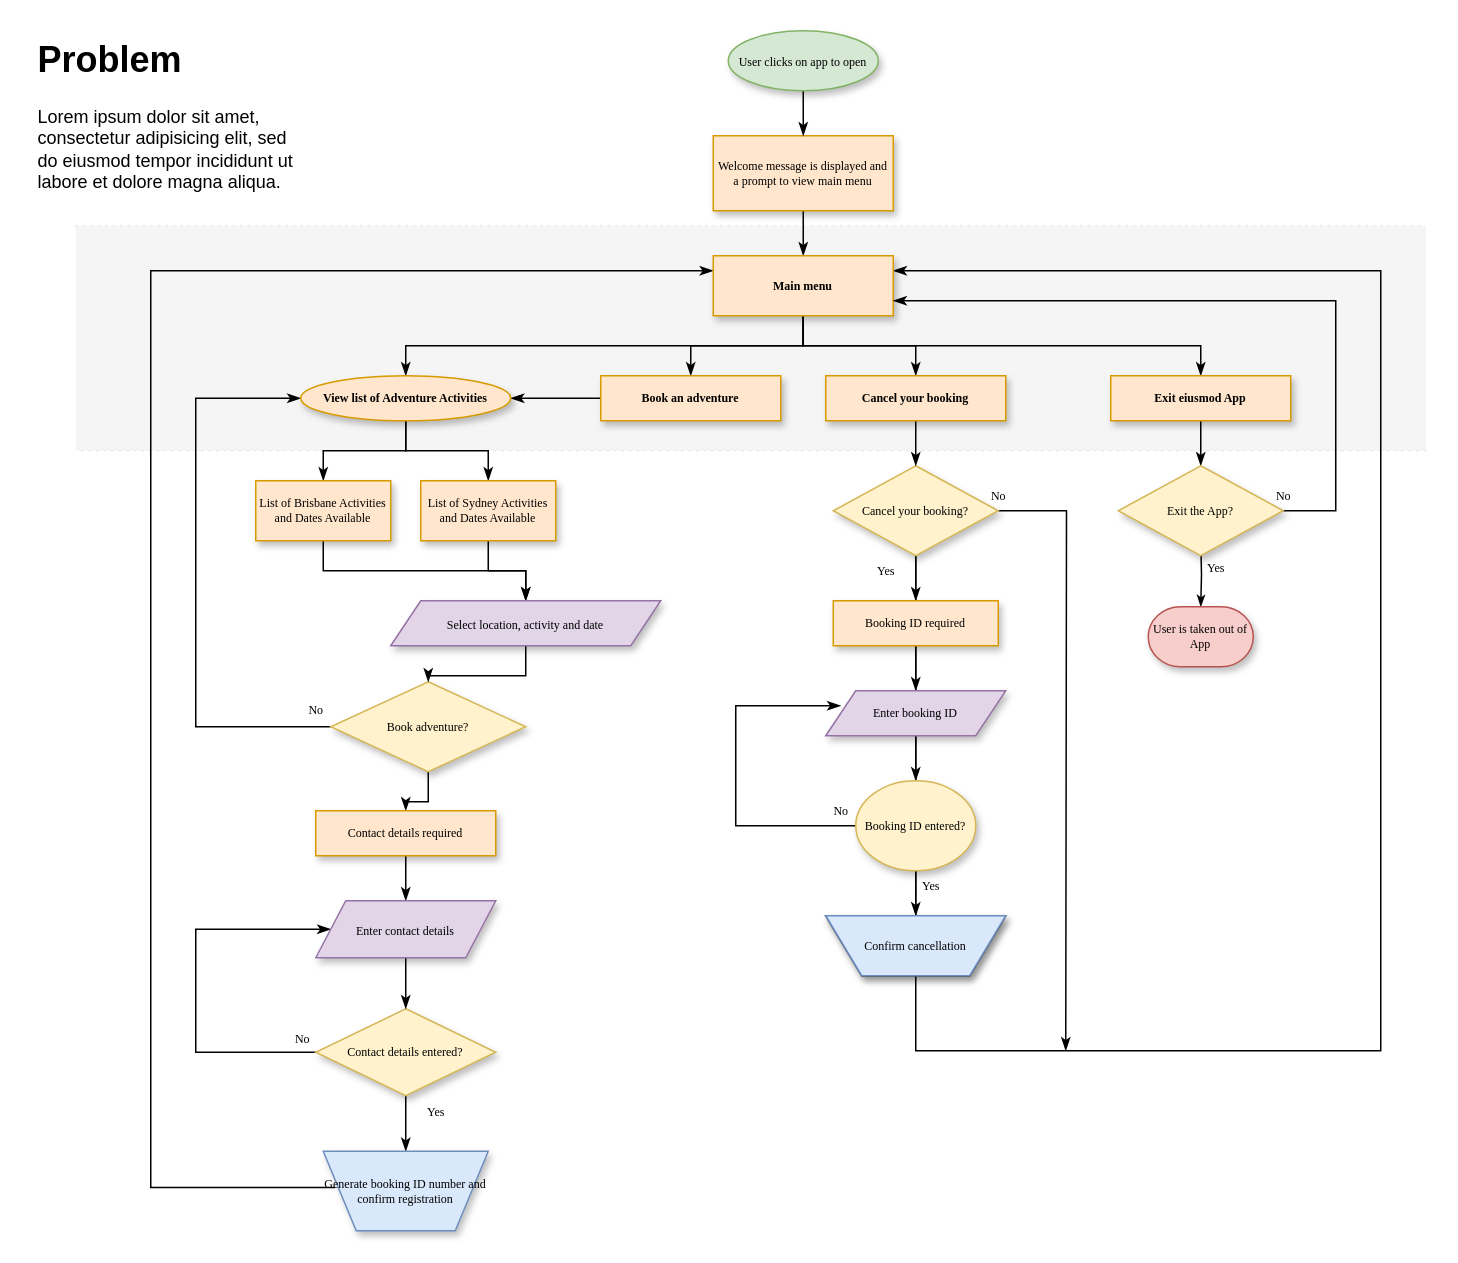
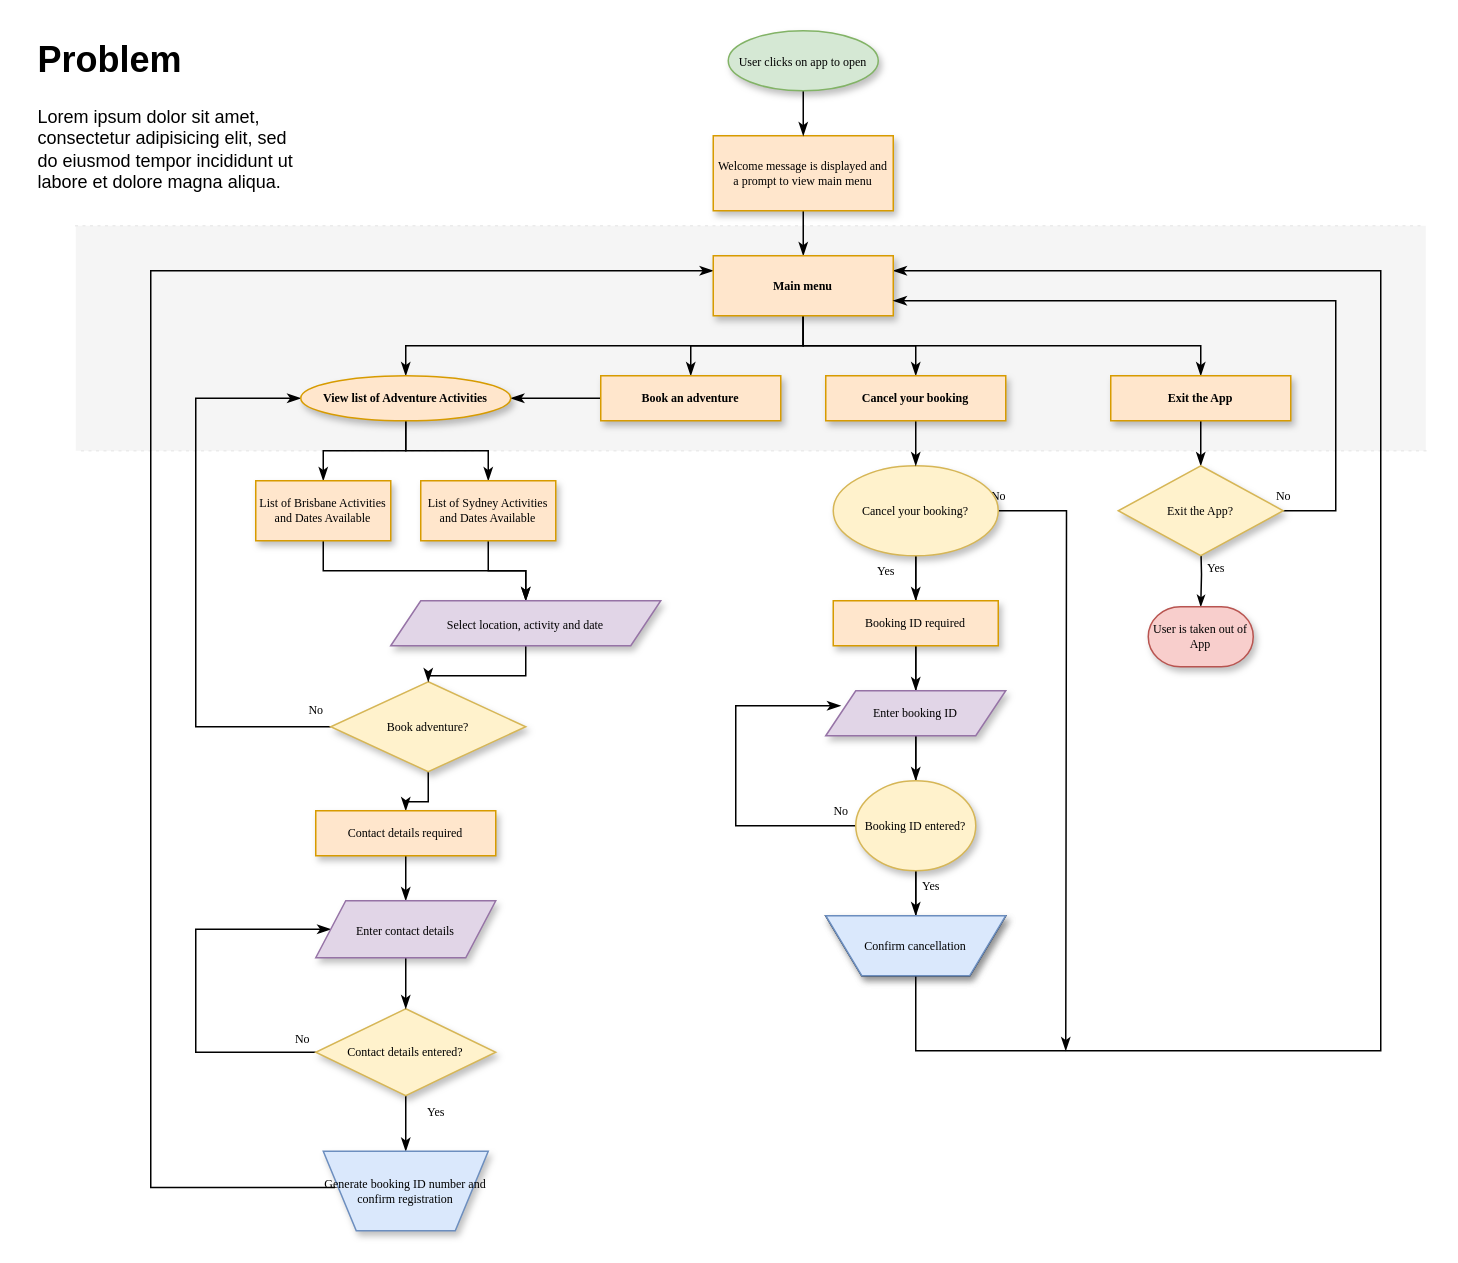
(1201, 398) -> (1201, 398)
(916, 511) -> (916, 511)
